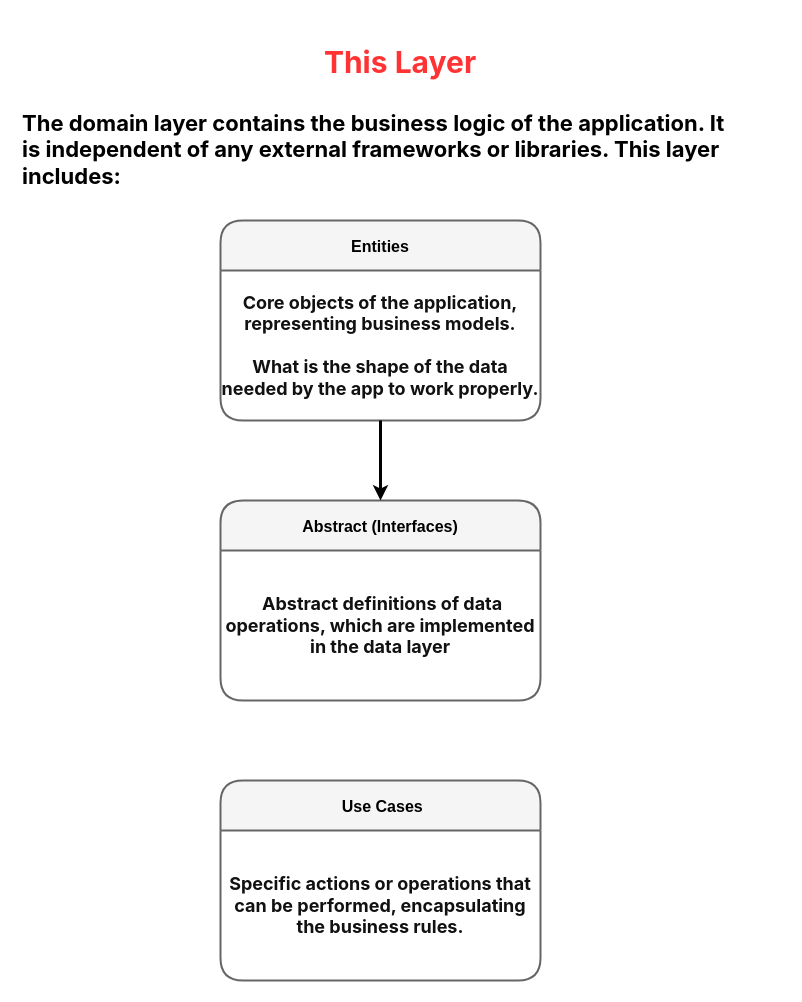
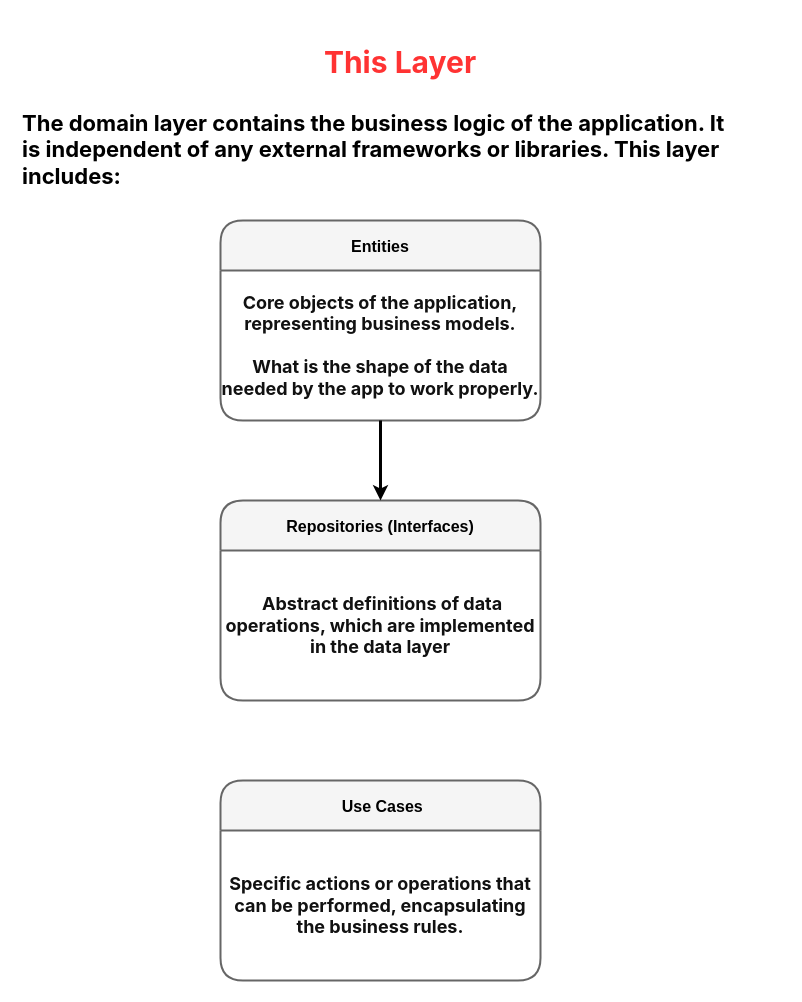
(380, 527) -> (380, 527)
